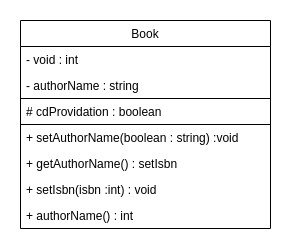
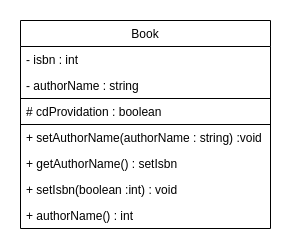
(57, 60) -> (57, 60)
(143, 138) -> (155, 138)
(103, 190) -> (113, 190)
